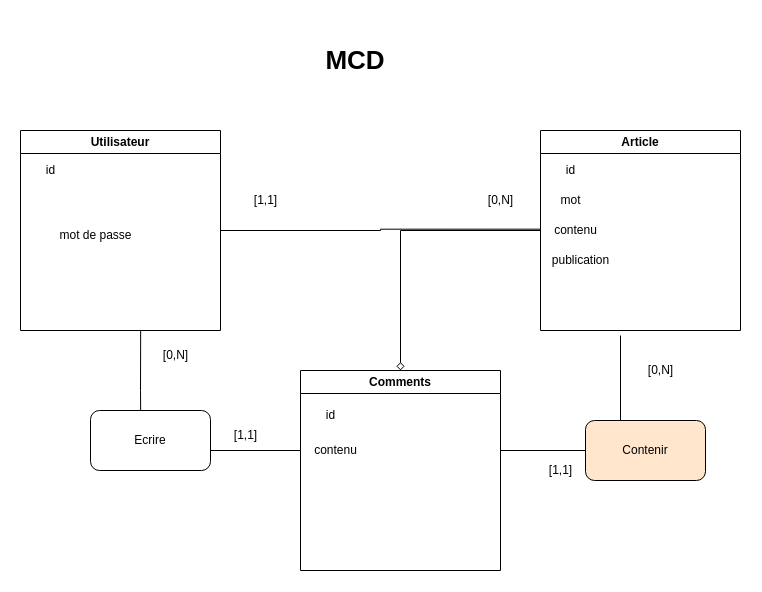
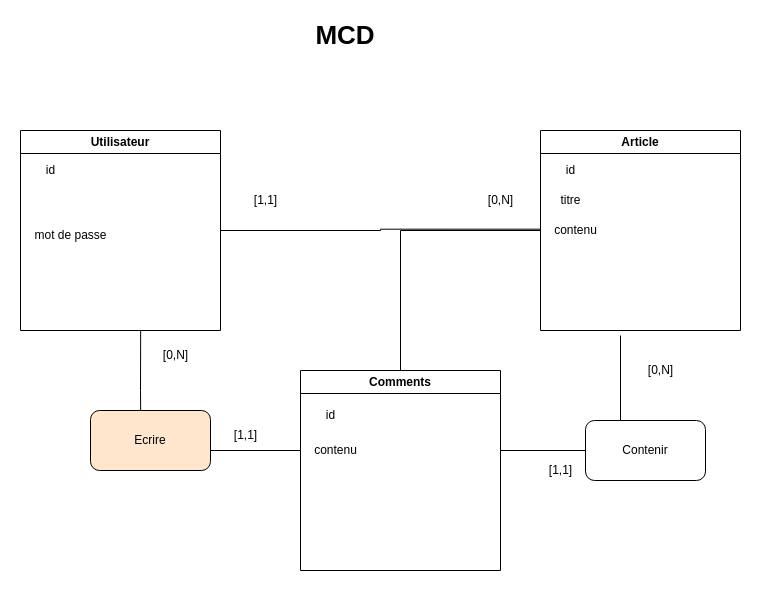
(356, 61) -> (346, 36)
(571, 201) -> (571, 201)
(96, 236) -> (71, 236)
(581, 261) -> none
(401, 362) -> (401, 366)
(151, 441) -> (151, 441)
(646, 451) -> (646, 451)
